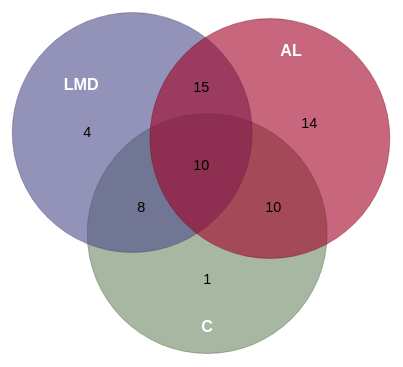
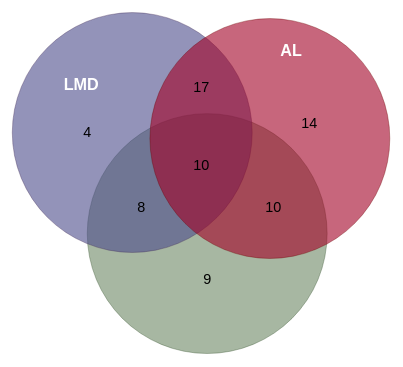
(202, 87) -> (202, 87)
(208, 279) -> (208, 279)
(207, 326) -> none
